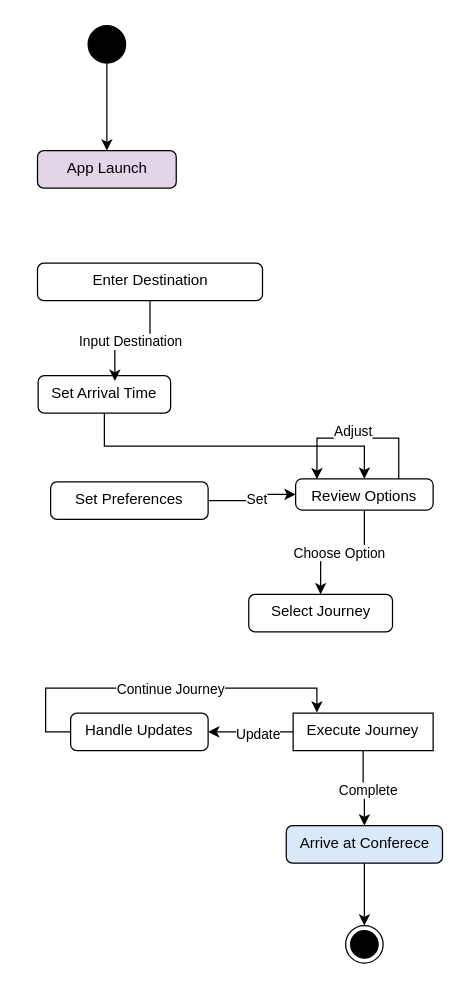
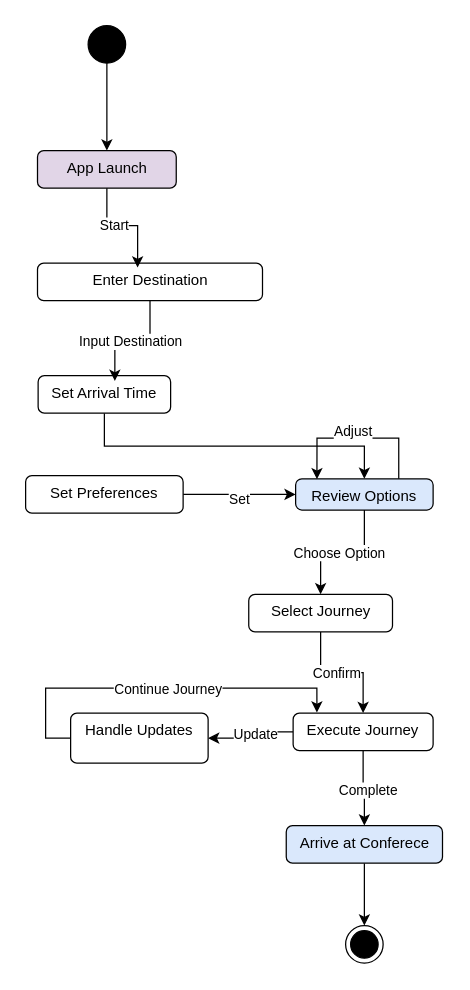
none -> (120, 226)
(364, 494) -> (364, 494)
(129, 501) -> (104, 494)
none -> (338, 673)
(139, 732) -> (139, 738)
(363, 732) -> (363, 732)
